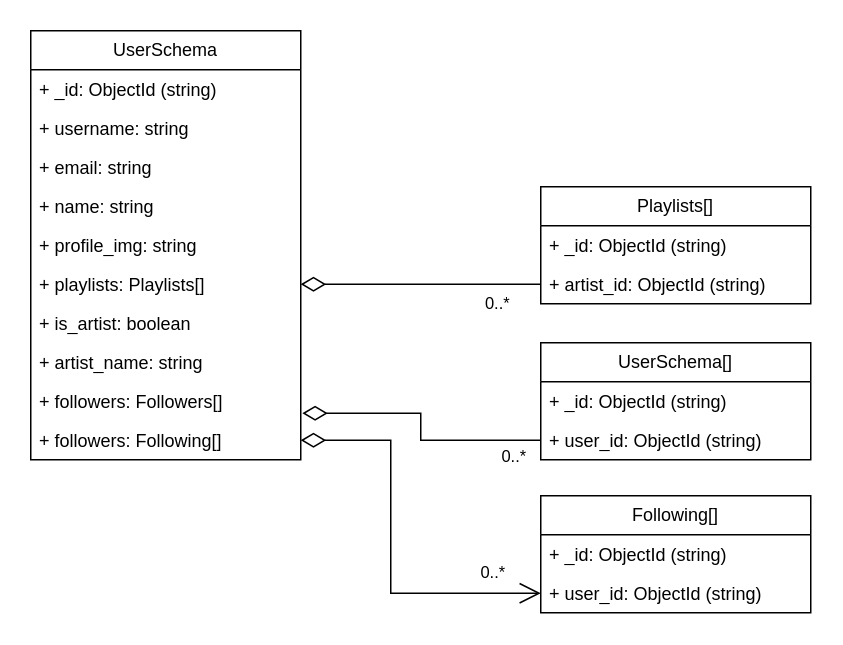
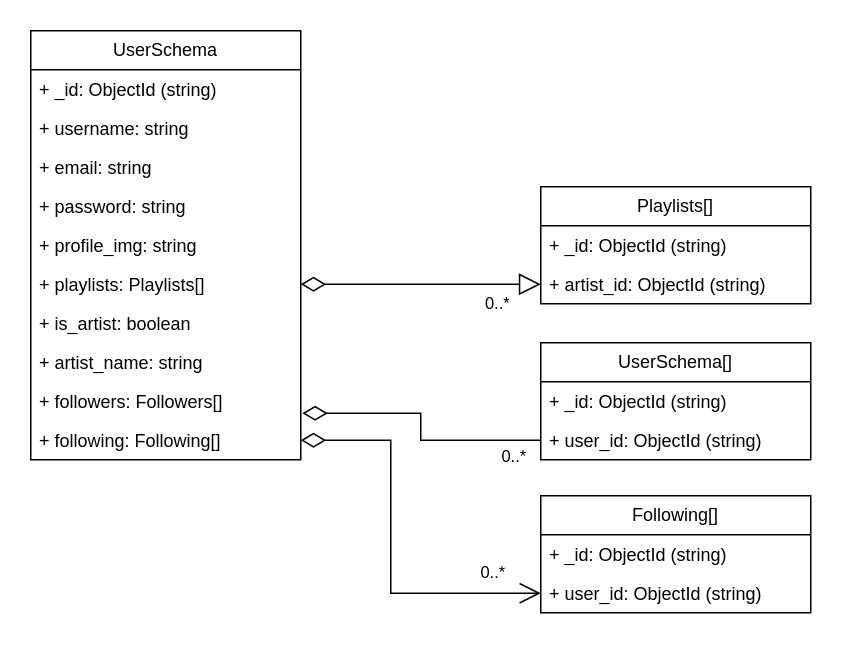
(101, 208) -> (121, 208)
(528, 284) -> (518, 284)
(142, 442) -> (140, 442)
